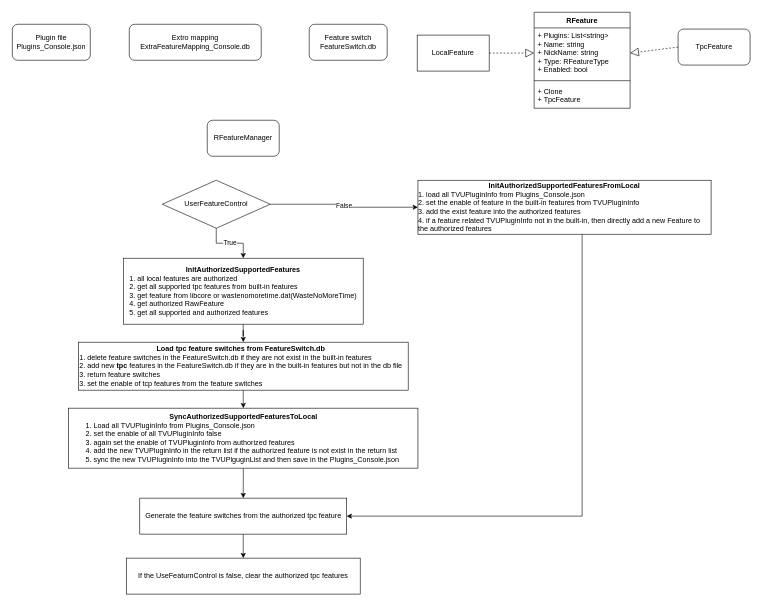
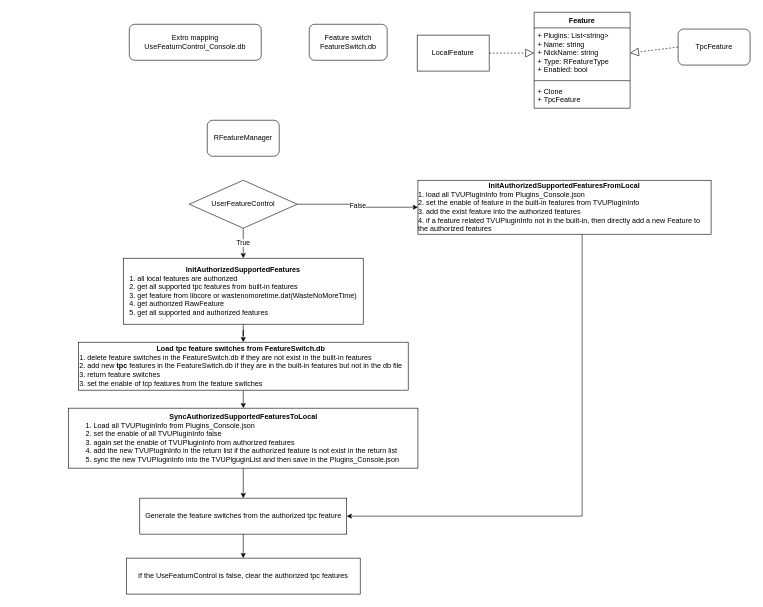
(582, 20) -> (582, 20)
(51, 42) -> none
(195, 42) -> (195, 42)
(216, 204) -> (243, 204)
